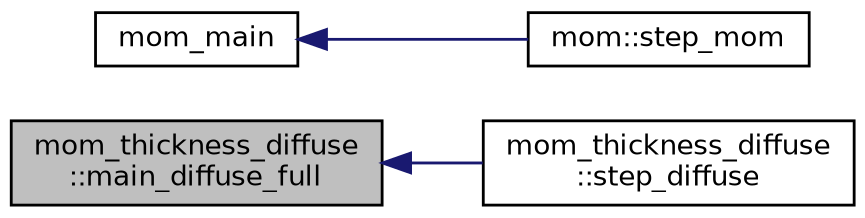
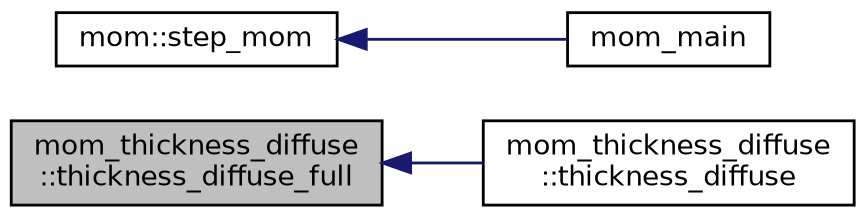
(428, 39) -> (467, 39)
(197, 163) -> (197, 163)
(669, 163) -> (669, 163)
